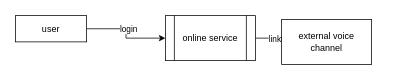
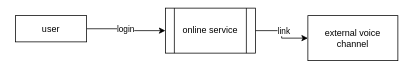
(210, 38) -> (210, 30)
(327, 42) -> (353, 38)
